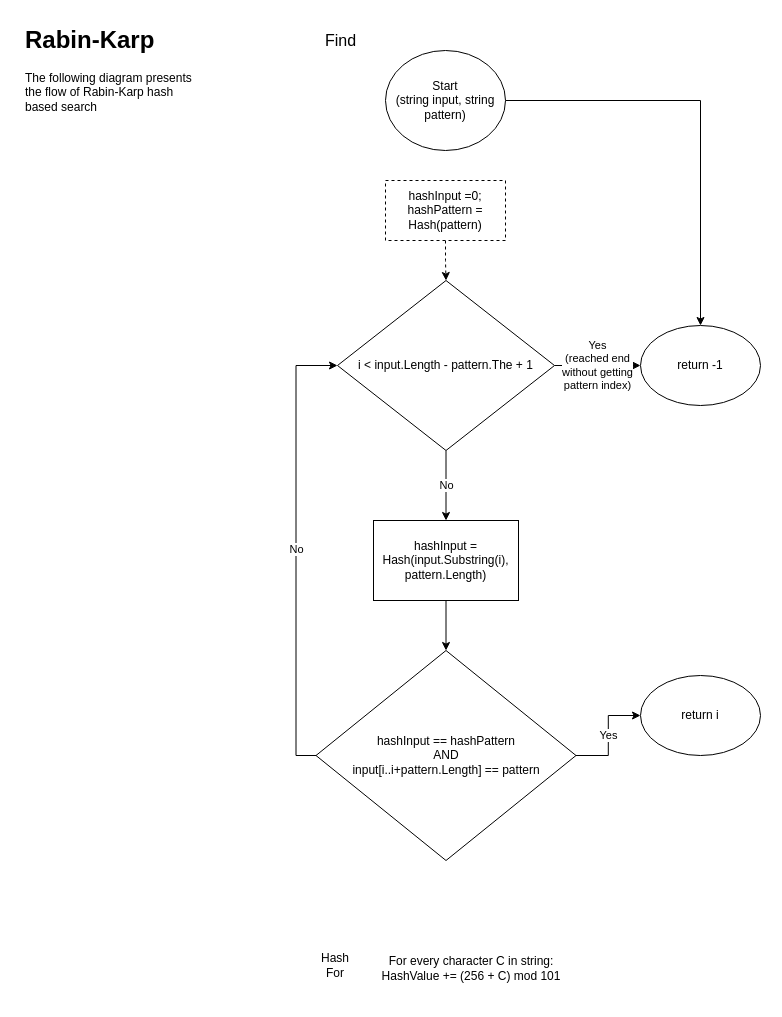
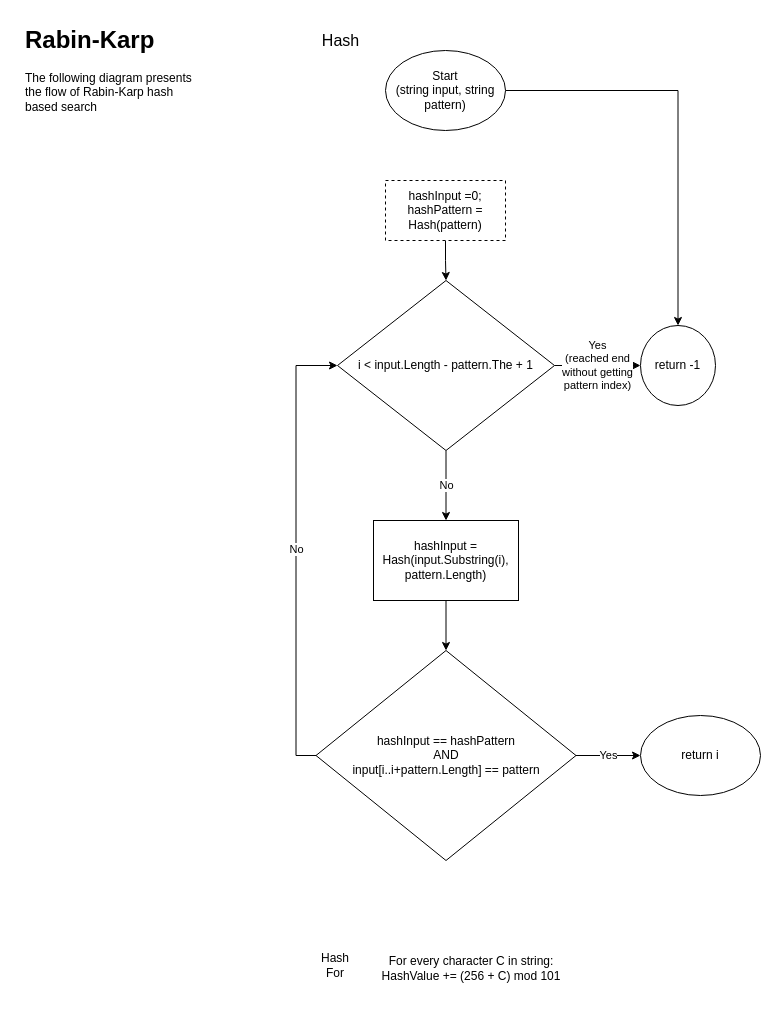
(341, 41) -> (341, 41)
(446, 101) -> (446, 91)
(446, 256) -> (446, 256)
(701, 366) -> (678, 366)
(701, 716) -> (701, 756)
